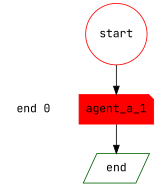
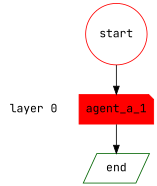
(34, 109) -> (34, 109)
